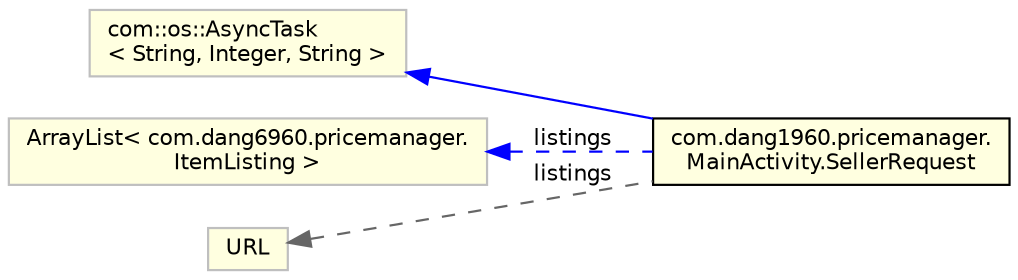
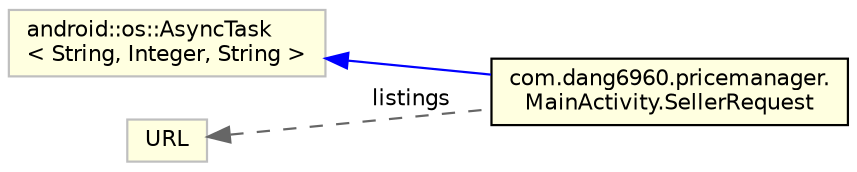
(248, 43) -> (167, 43)
(248, 152) -> none
(831, 152) -> (670, 92)
